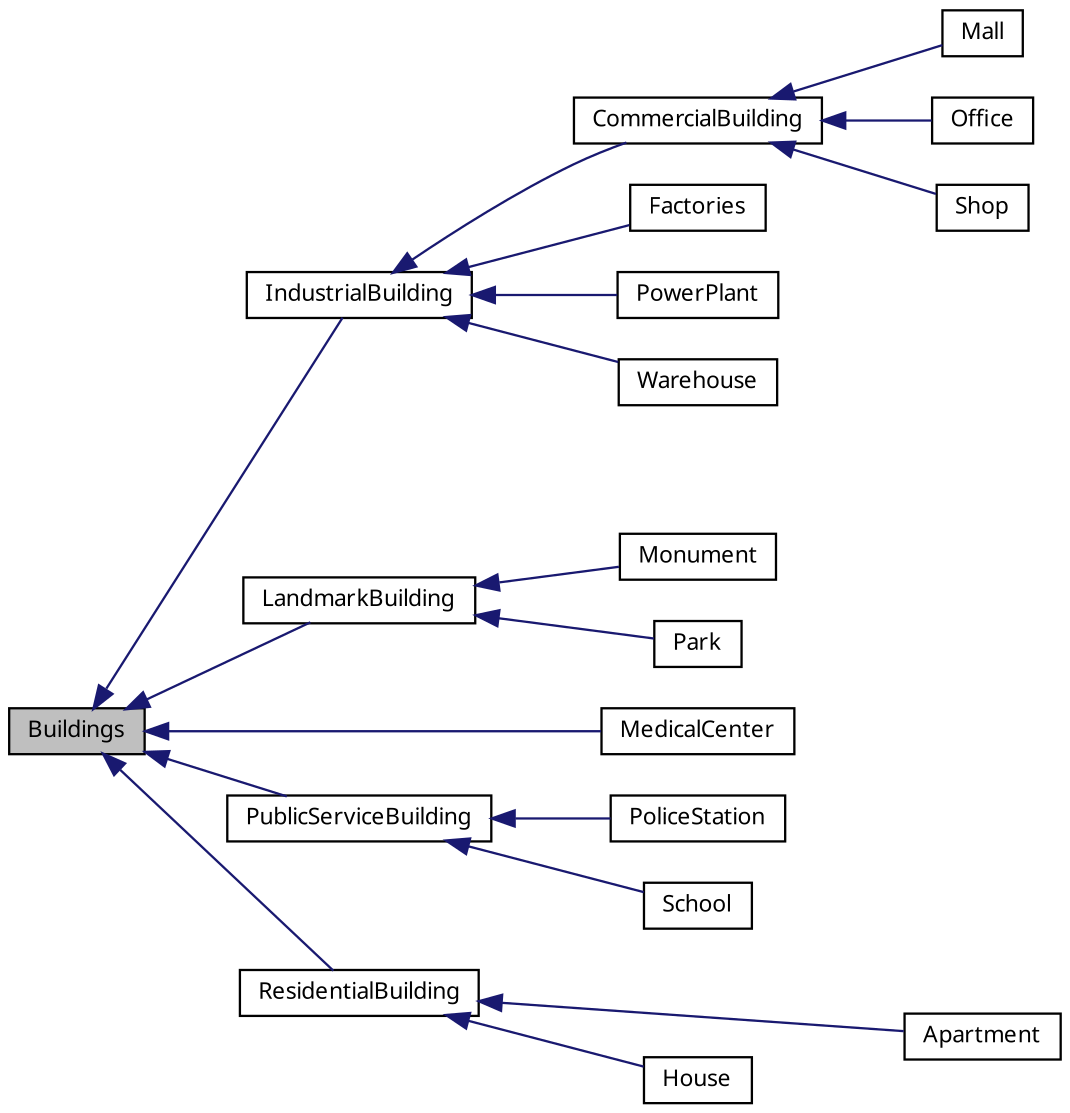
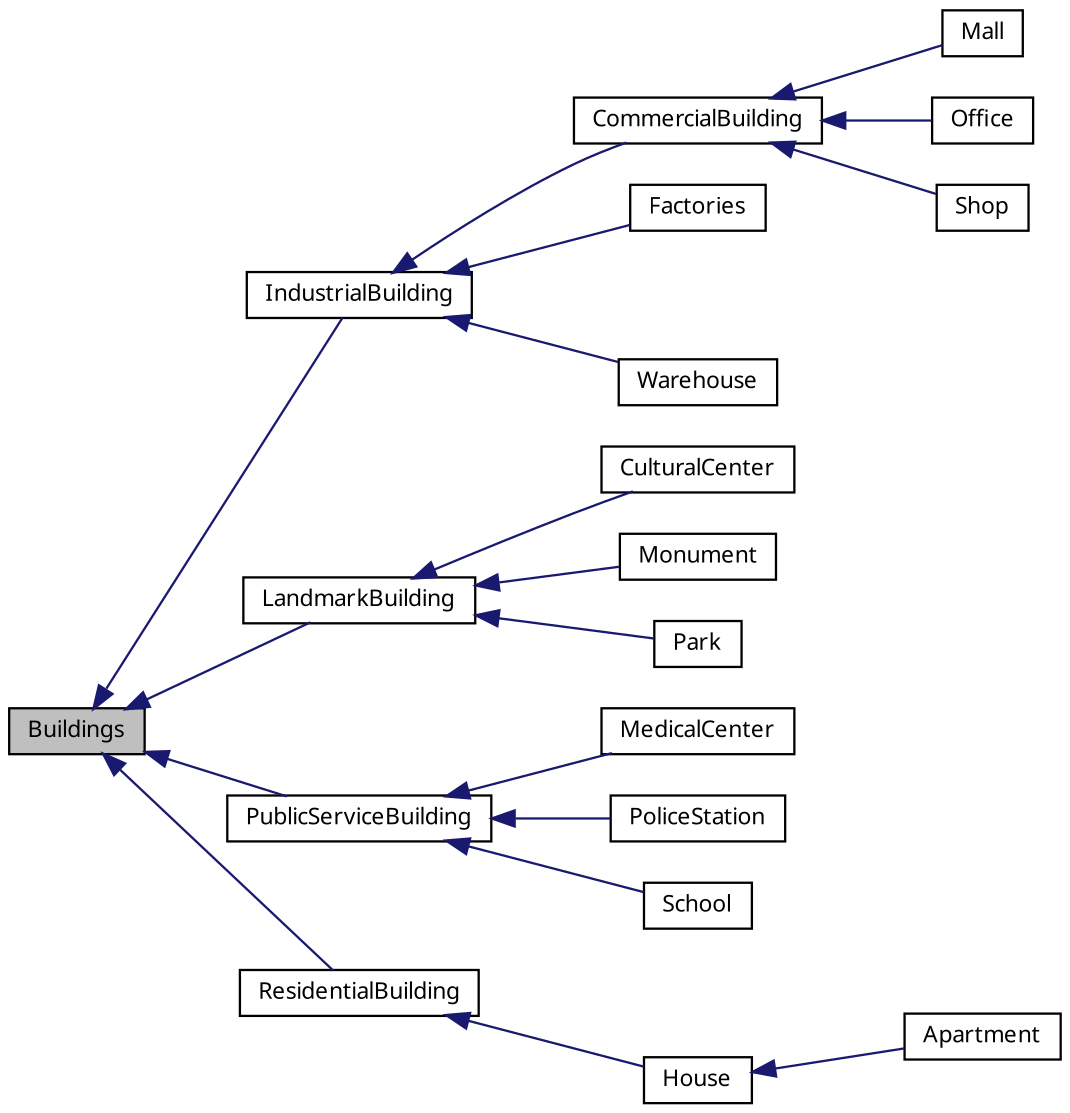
(698, 295) -> none
none -> (698, 469)
(385, 731) -> (540, 772)
(703, 1017) -> (840, 1058)
